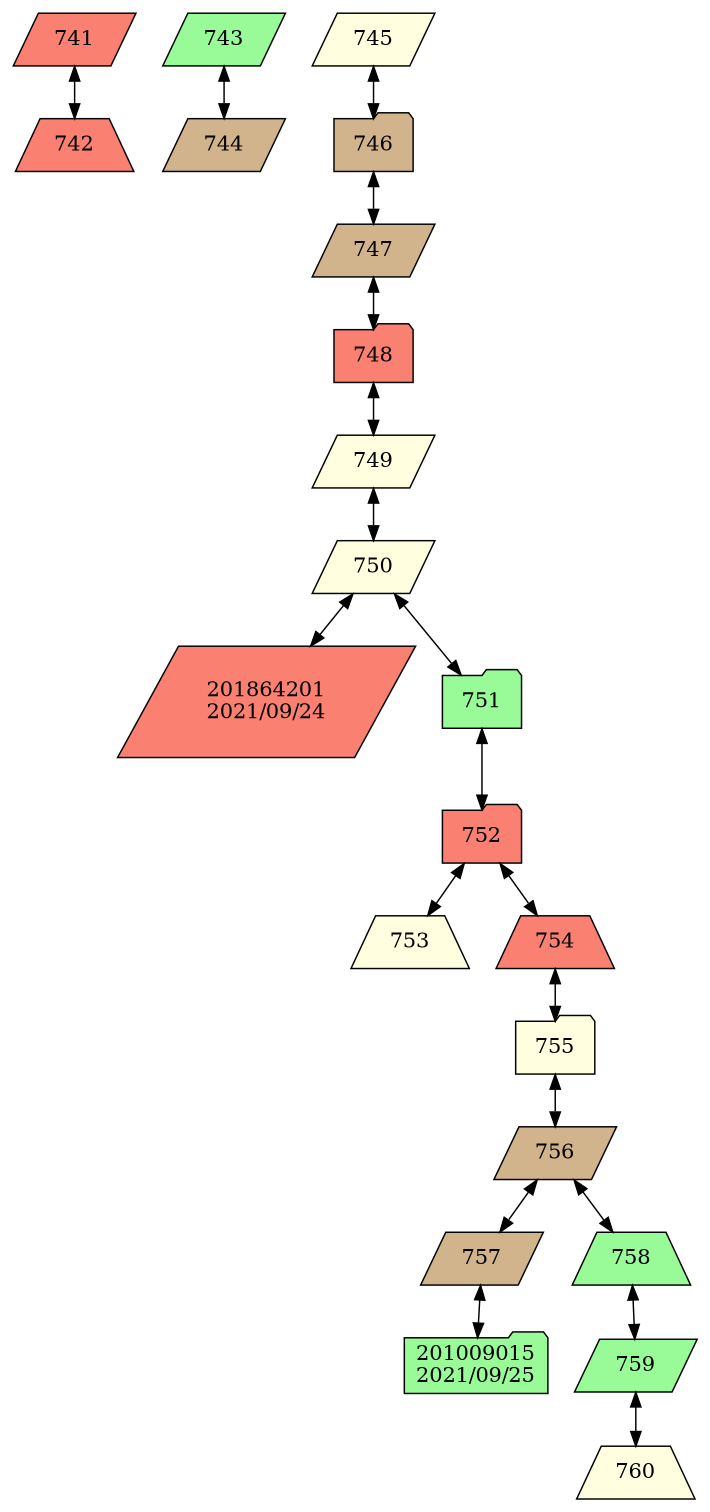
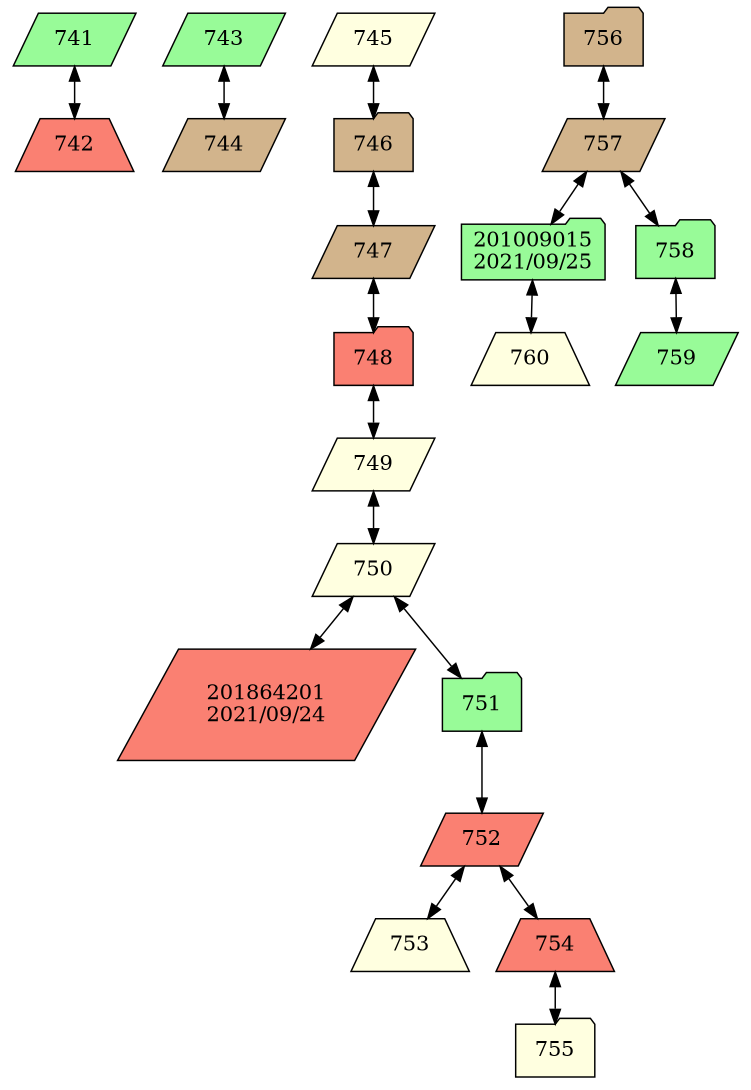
(75, 40) -> (75, 40)
(482, 837) -> (482, 840)
(555, 1100) -> none
(555, 1153) -> (604, 40)
(593, 1206) -> (639, 199)
(631, 1259) -> (675, 252)
(636, 1419) -> (532, 306)
